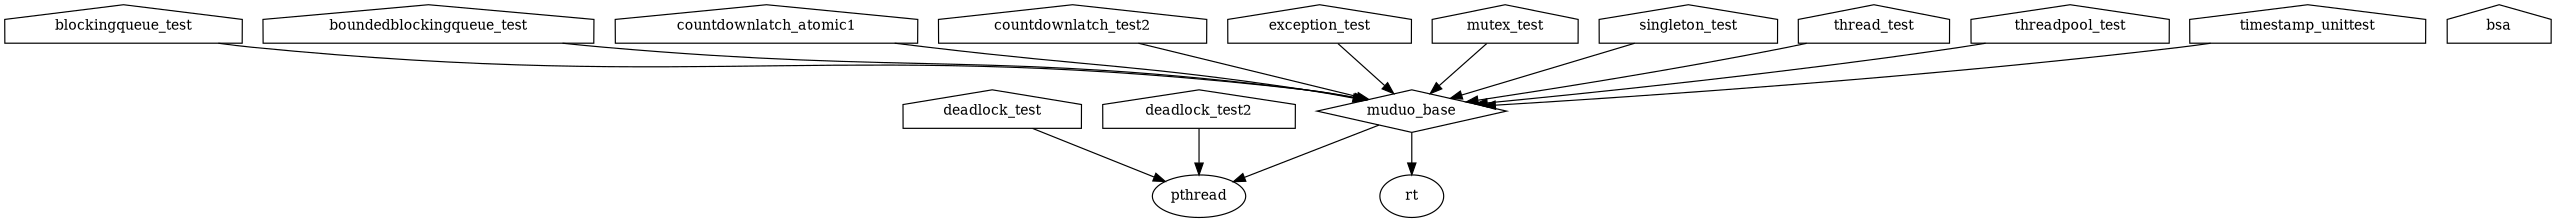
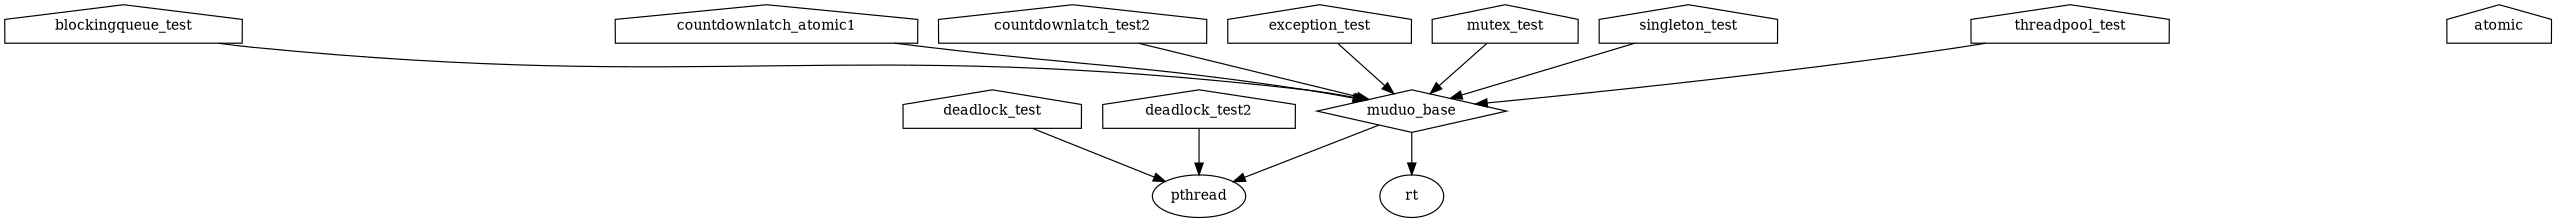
(428, 26) -> none
(1874, 26) -> none
(2308, 26) -> none
(2499, 26) -> (2499, 26)
